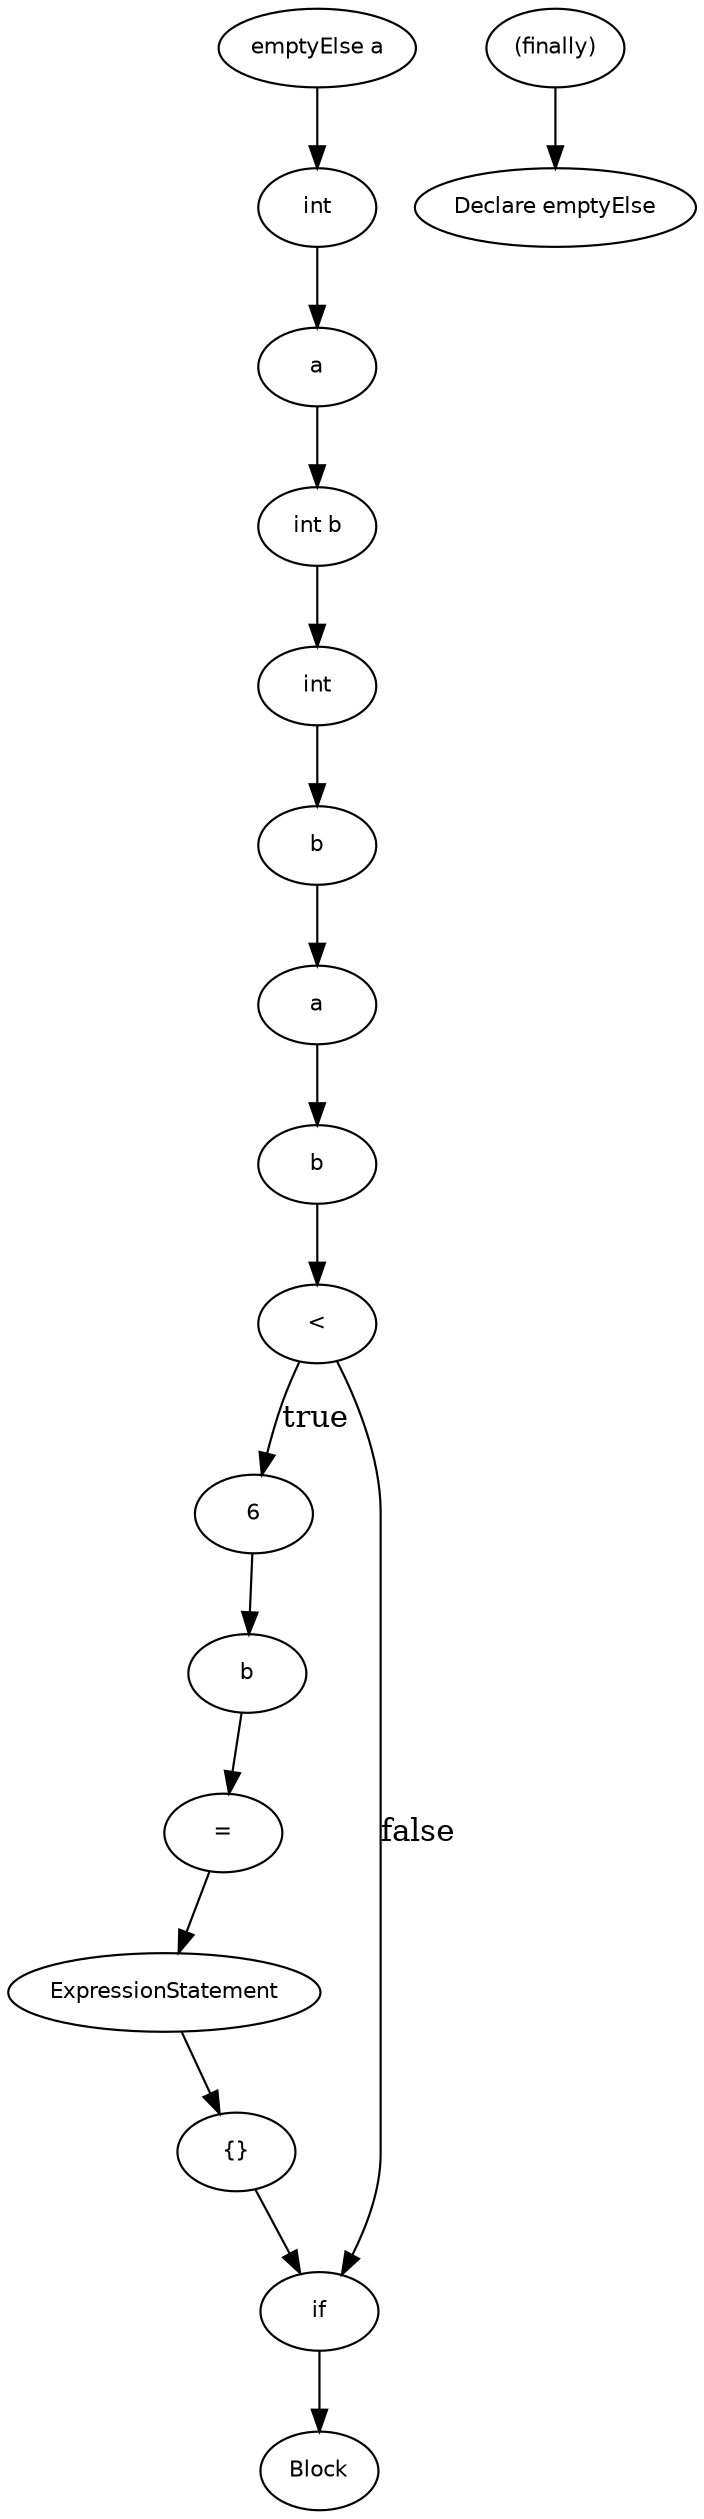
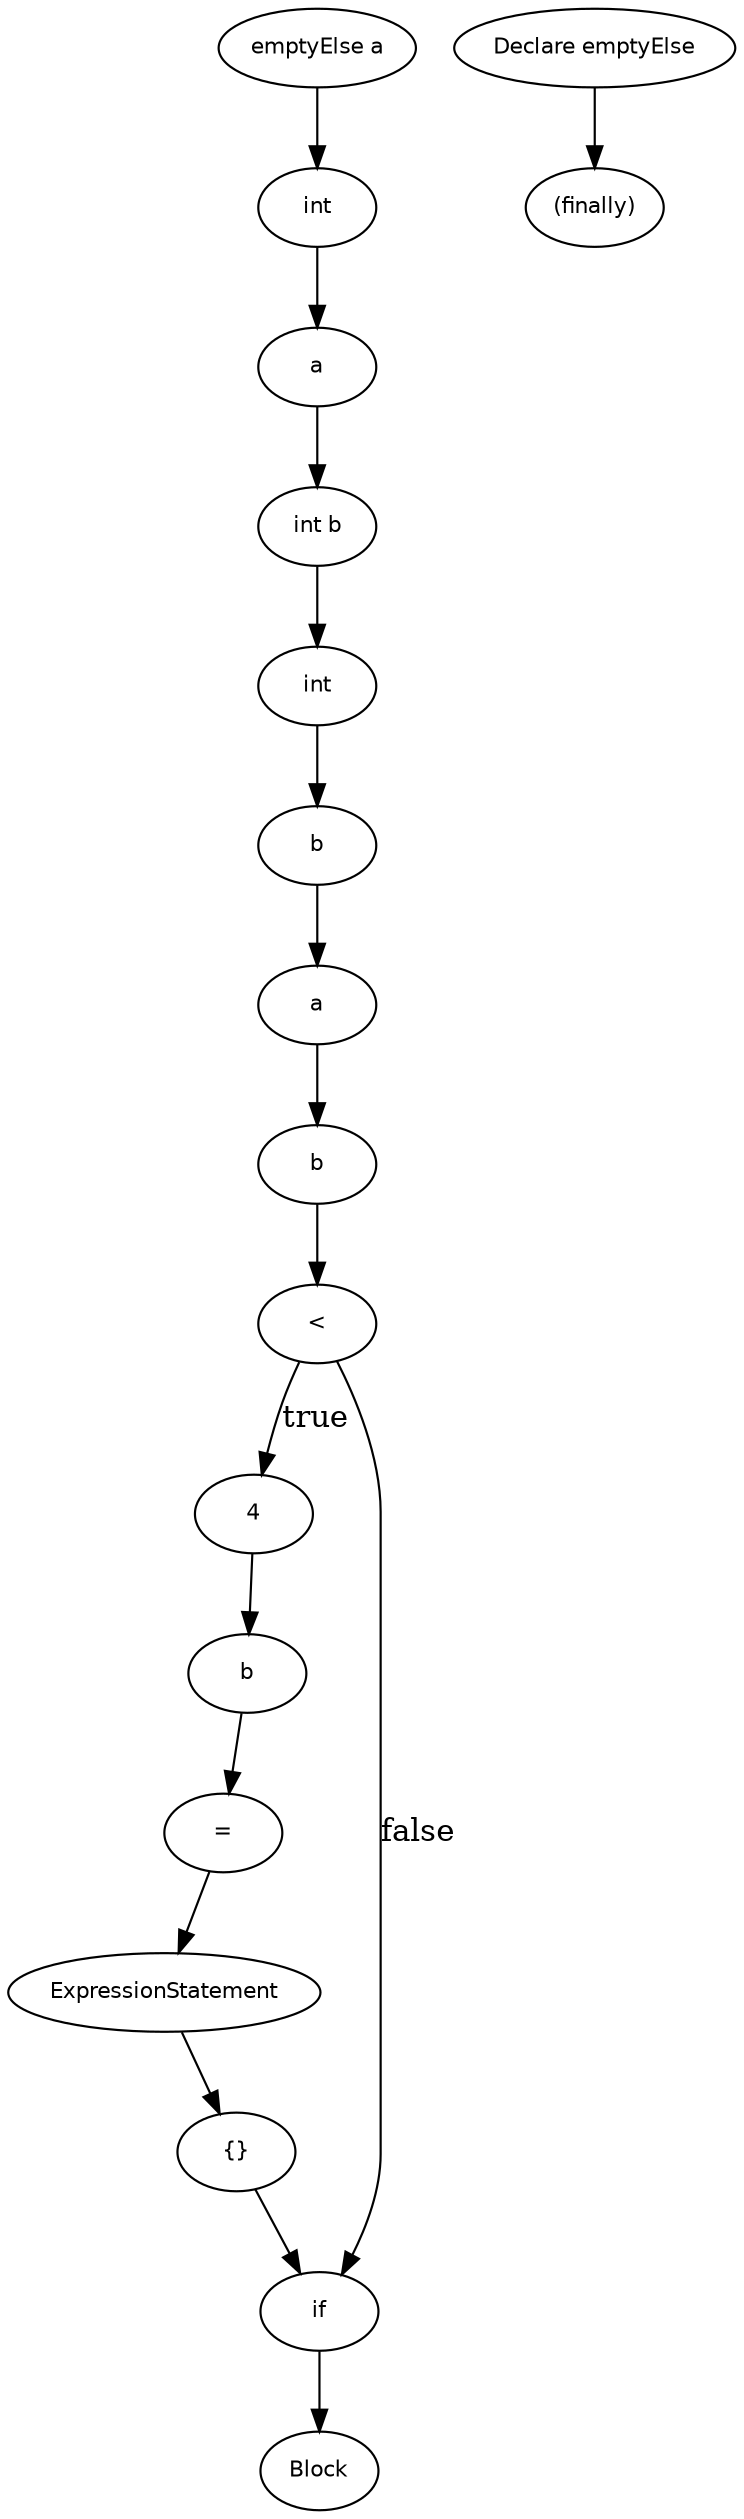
(555, 117) -> (595, 117)
(254, 1514) -> (254, 1514)
